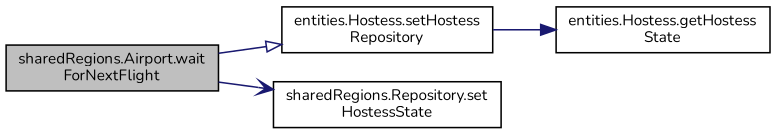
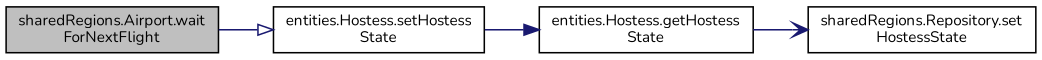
(387, 30) -> (379, 30)
(238, 85) -> (773, 30)
